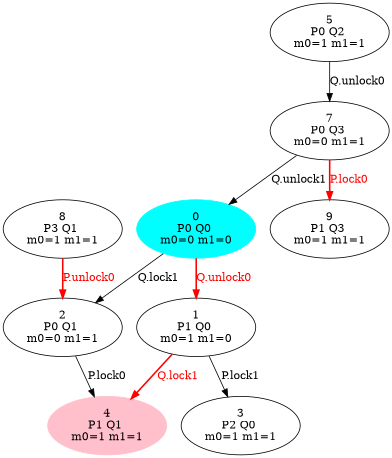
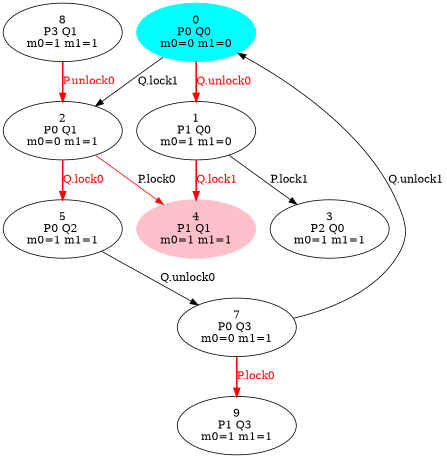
none -> (63, 176)
(83, 373) -> (126, 178)
